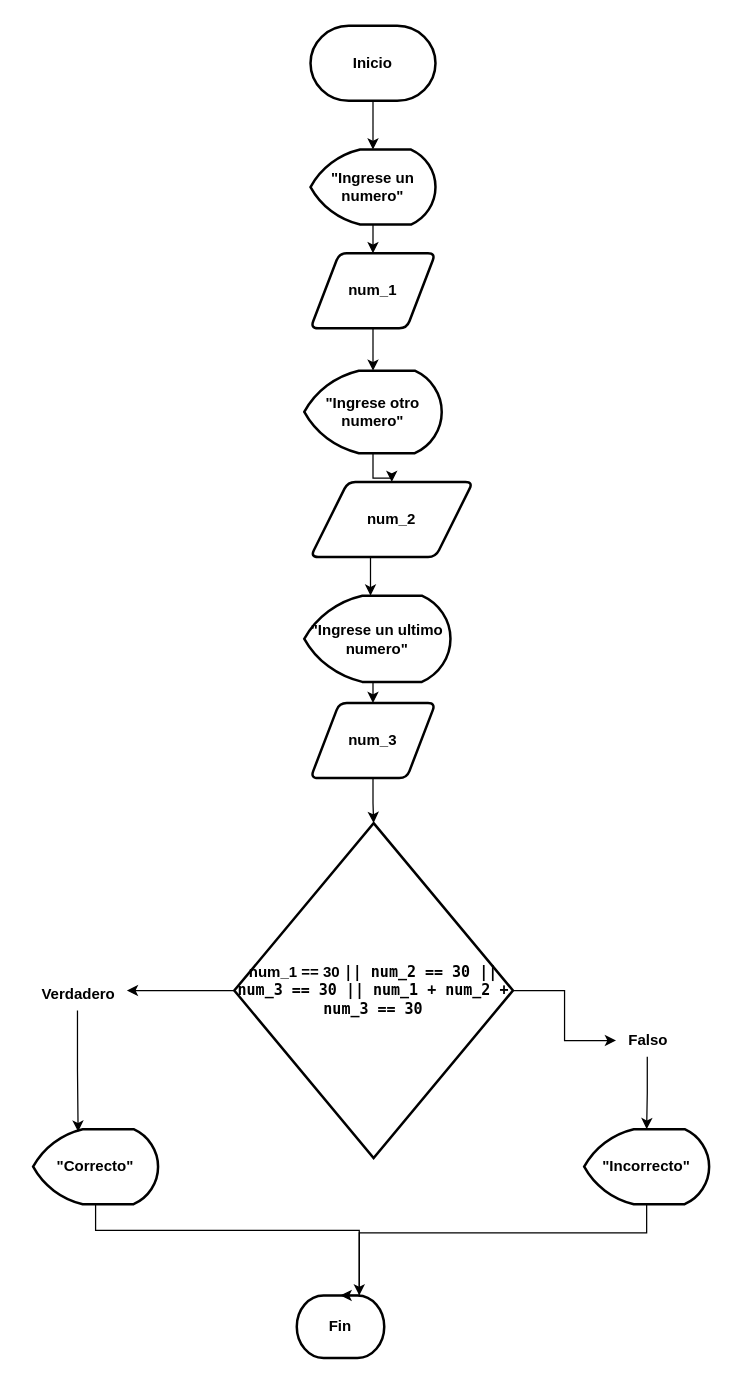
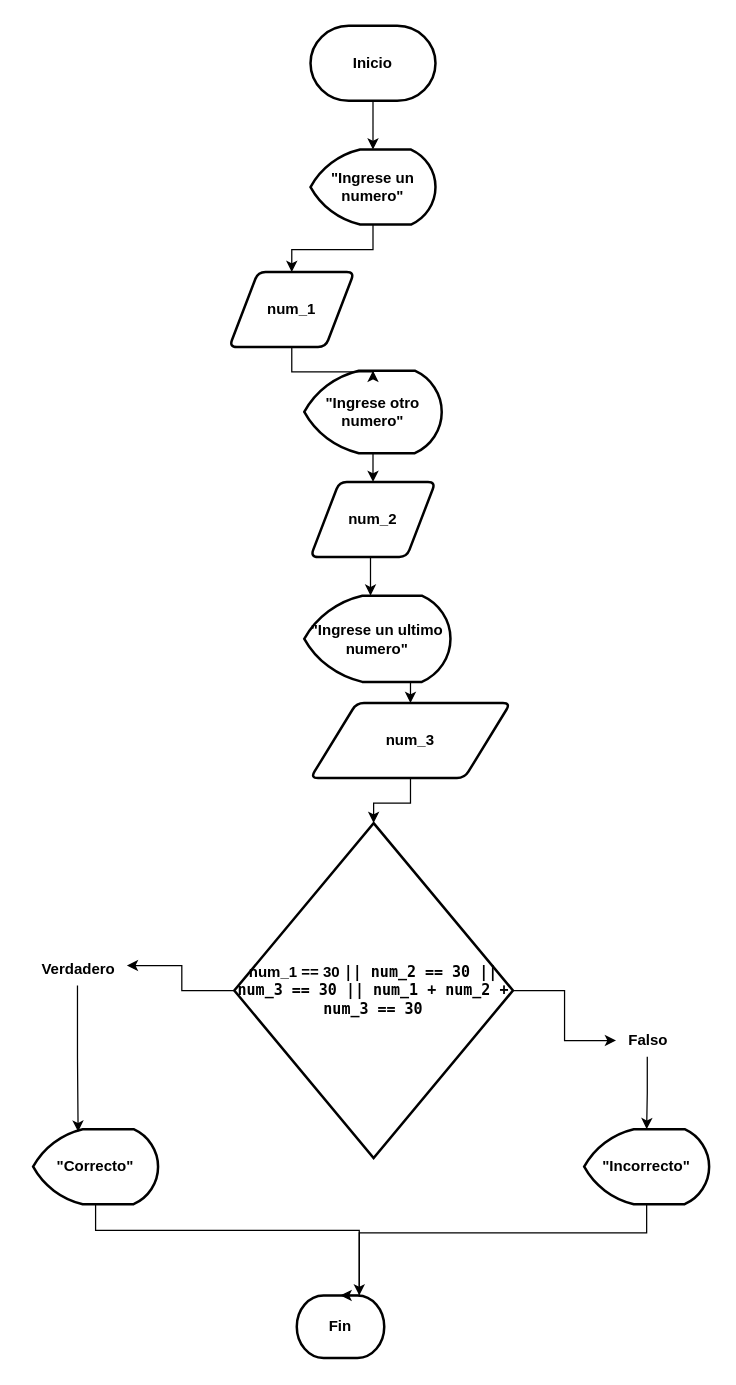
(373, 291) -> (292, 309)
(392, 519) -> (373, 519)
(373, 741) -> (411, 741)
(78, 994) -> (78, 969)
